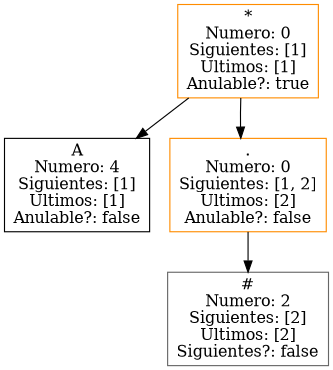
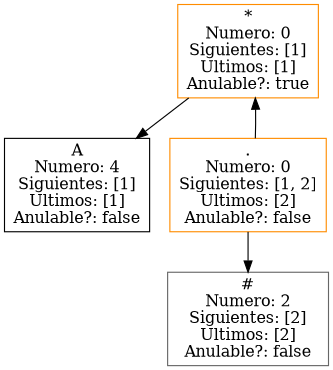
(240, 113) -> (256, 124)
(248, 319) -> (248, 319)
